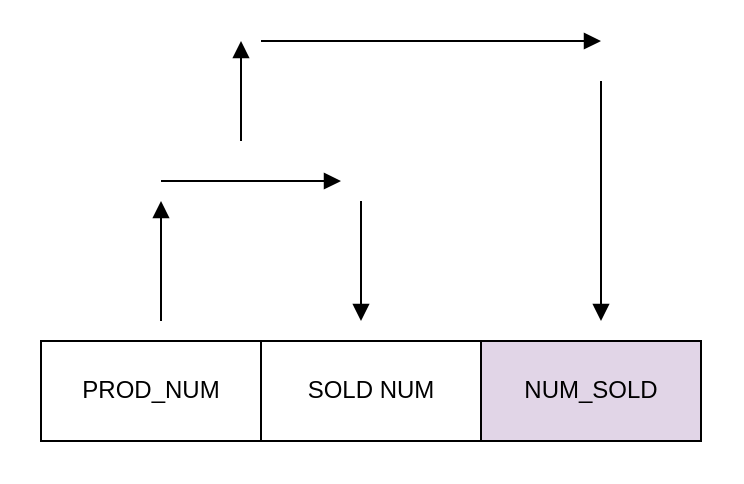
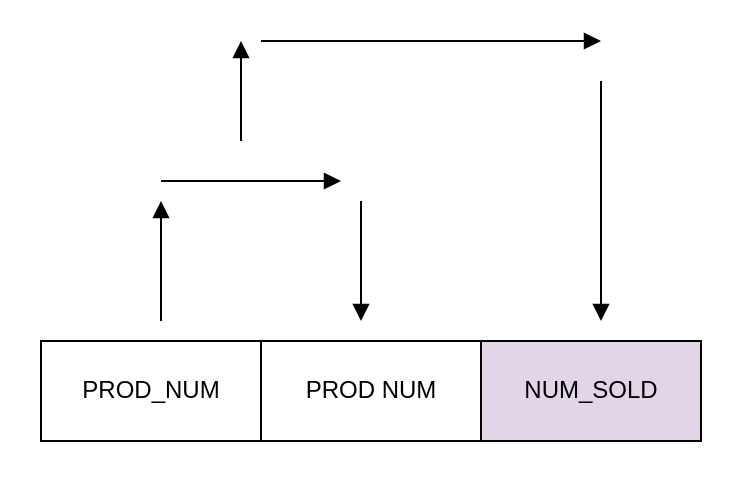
(372, 391) -> (372, 391)
